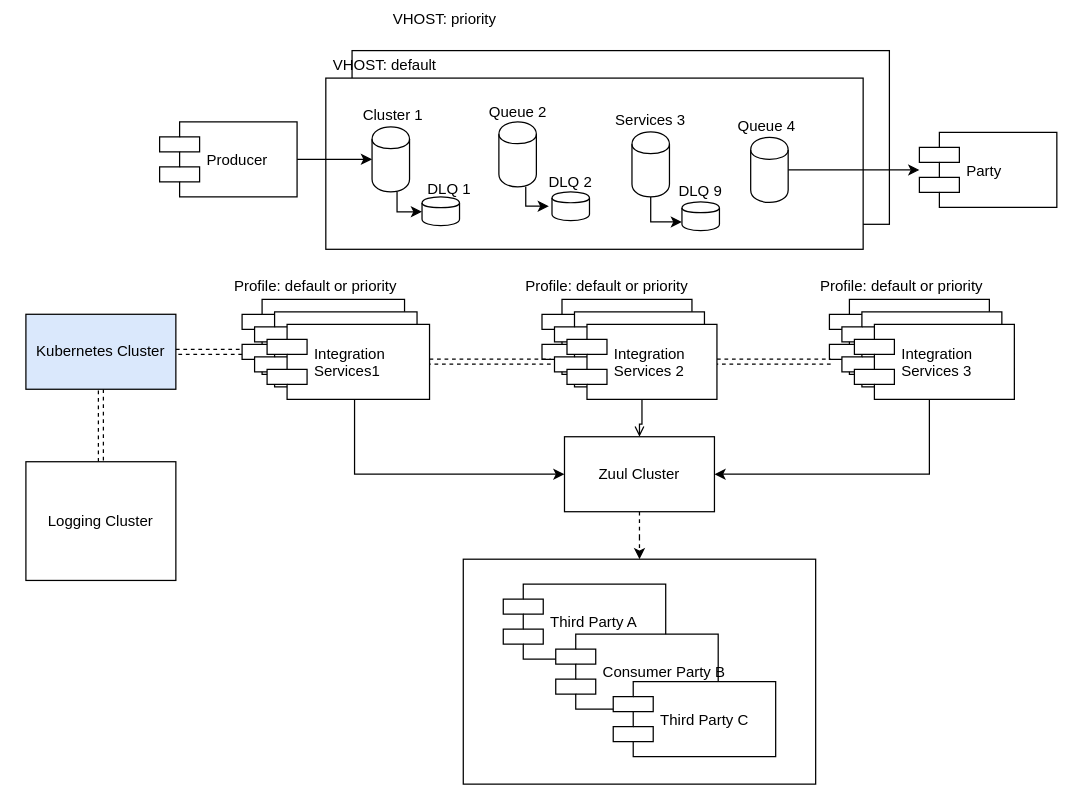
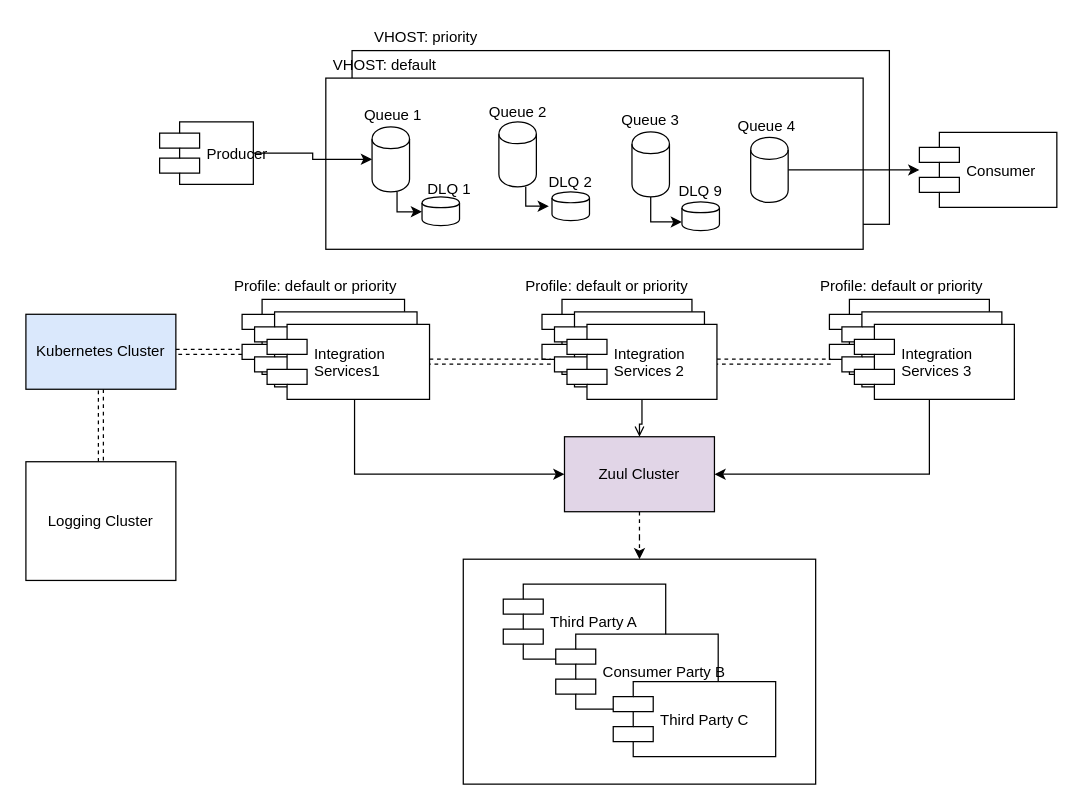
(453, 19) -> (434, 38)
(393, 116) -> (393, 116)
(651, 121) -> (651, 121)
(228, 159) -> (206, 153)
(987, 171) -> (1000, 171)
(639, 474) -> (639, 474)
